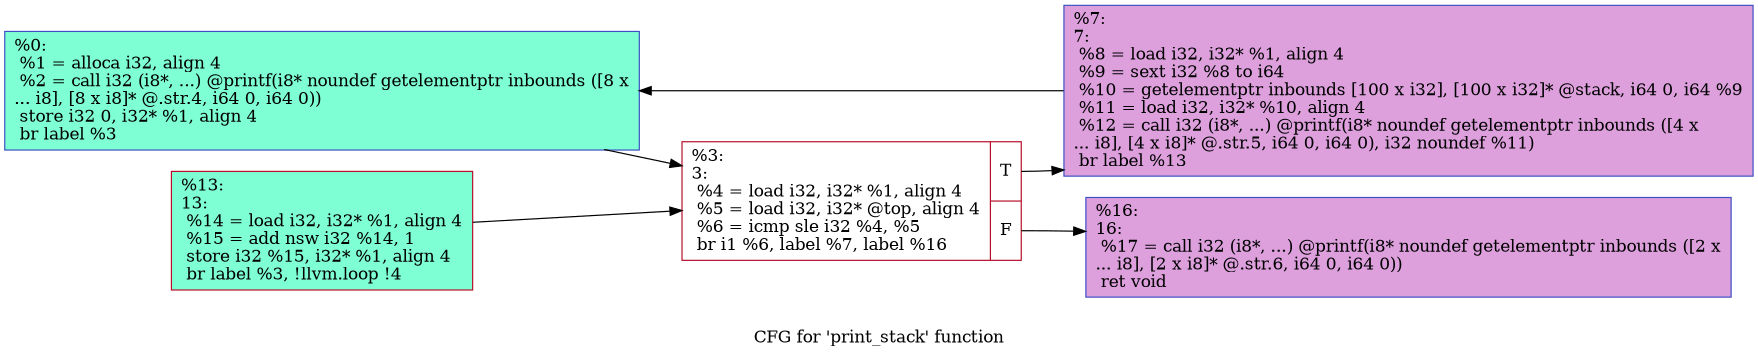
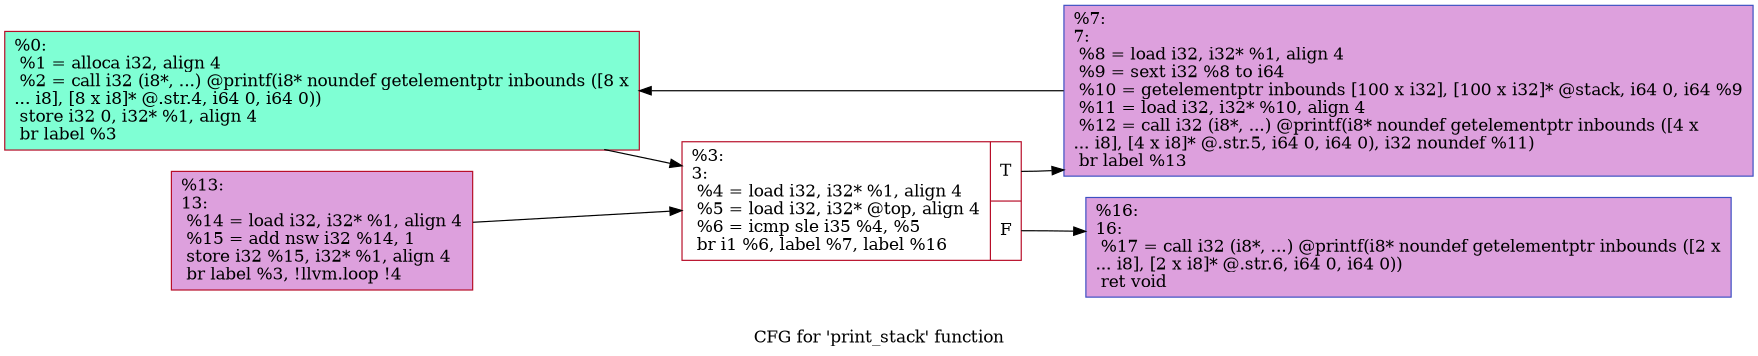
(322, 91) -> (322, 91)
(806, 227) -> (806, 227)
(322, 231) -> (322, 231)
